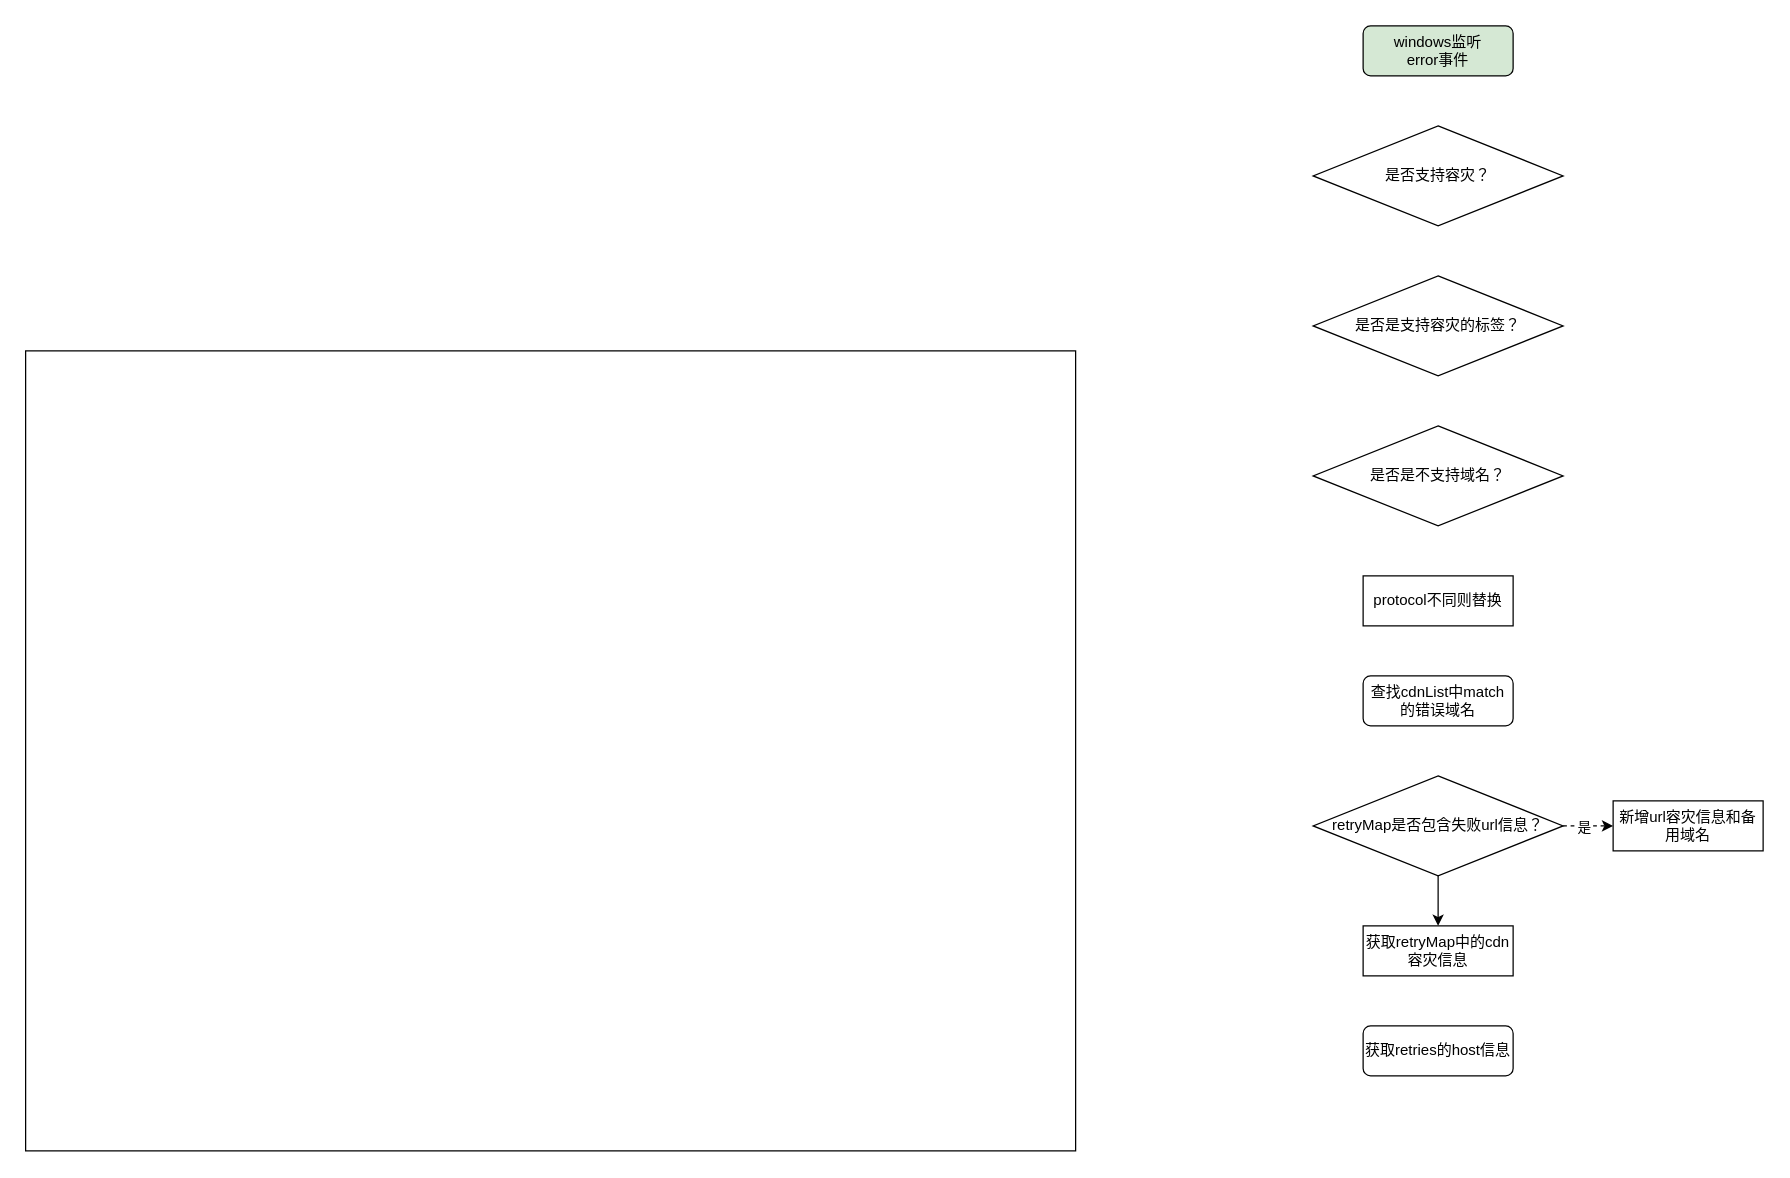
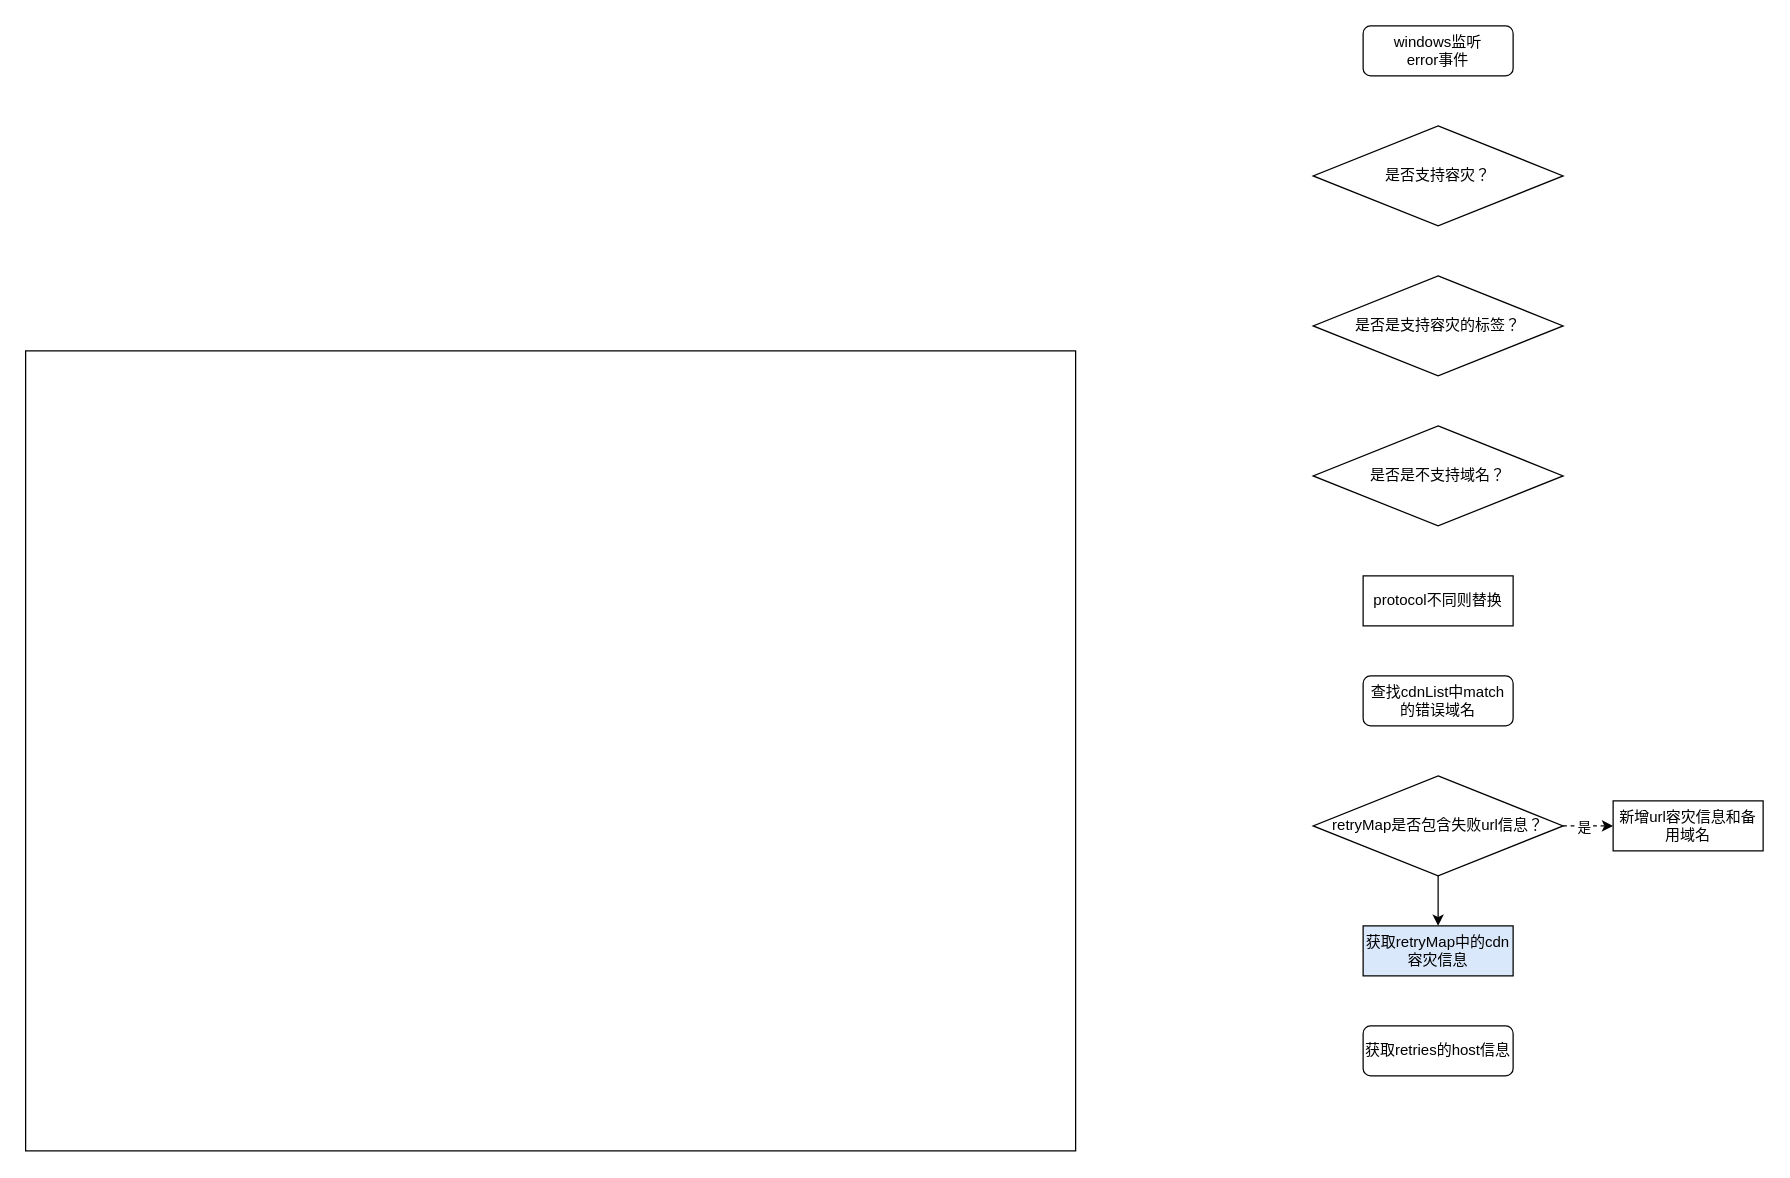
(1438, 51) -> (1438, 51)
(1438, 951) -> (1438, 951)
